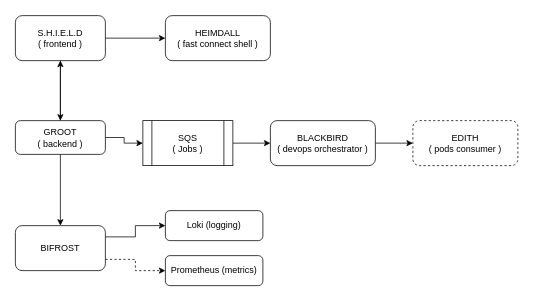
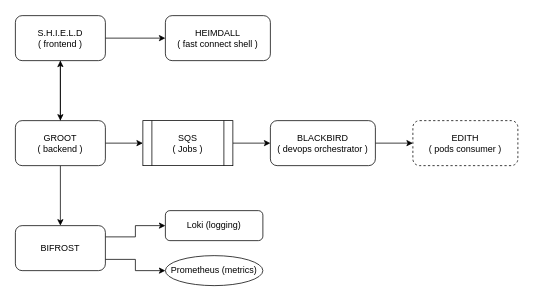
(60, 137) -> (60, 143)
(135, 262) -> (135, 262)
(214, 270) -> (214, 270)
